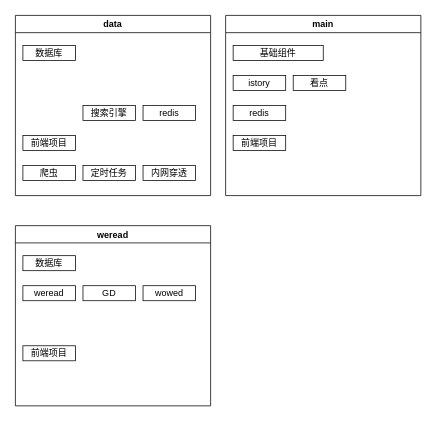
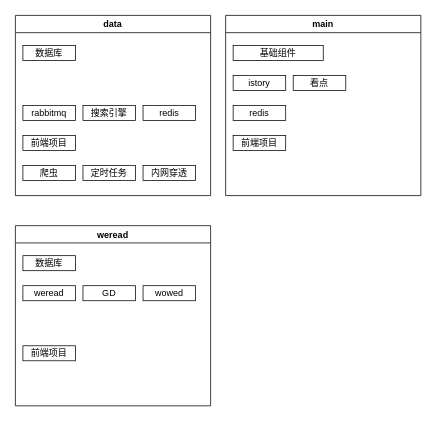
none -> (49, 113)
